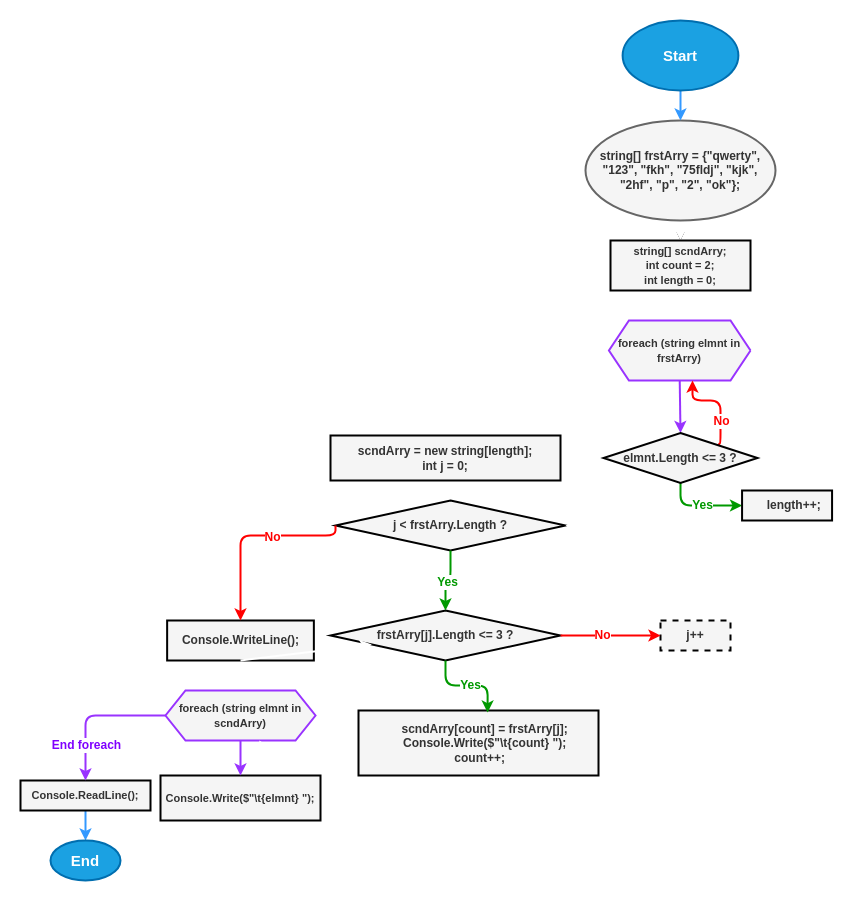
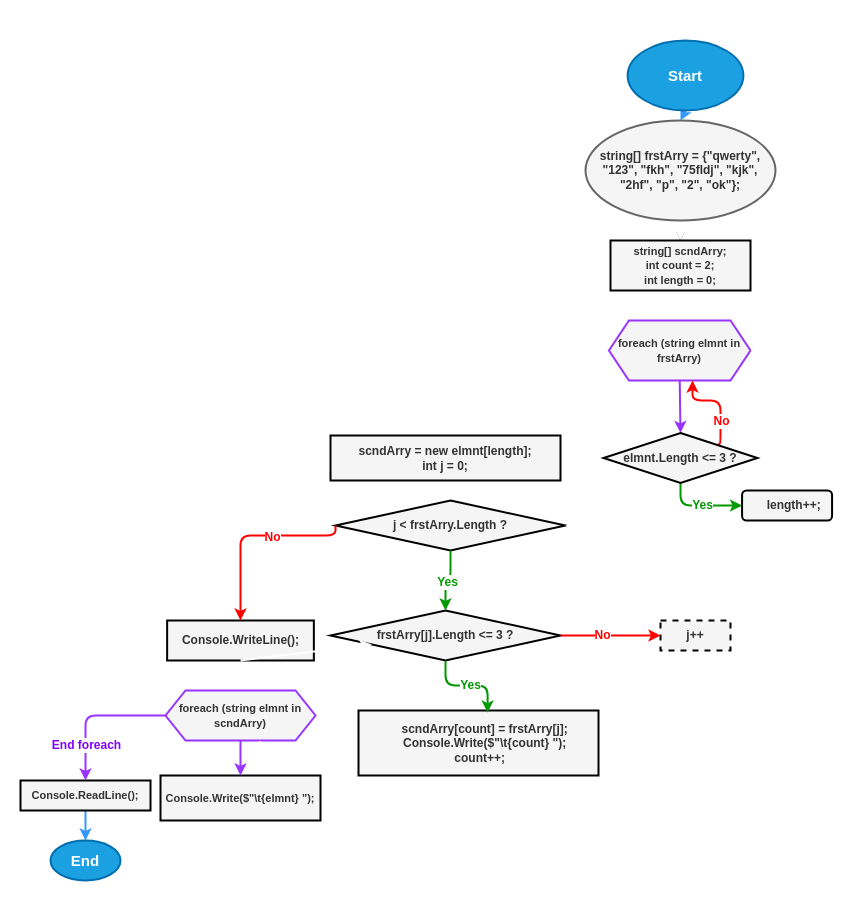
(681, 56) -> (686, 76)
(446, 459) -> (446, 459)
(787, 506) -> (787, 506)
